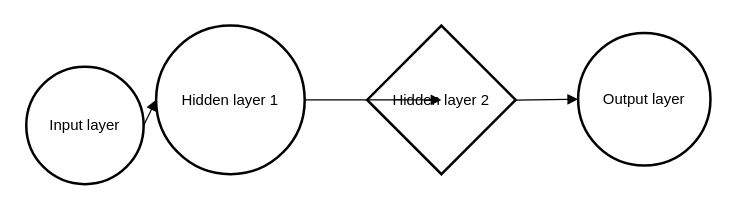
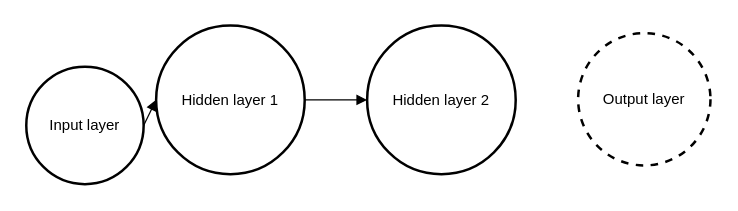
(644, 99) -> (644, 99)
(441, 100) -> (441, 100)
(542, 100) -> none
